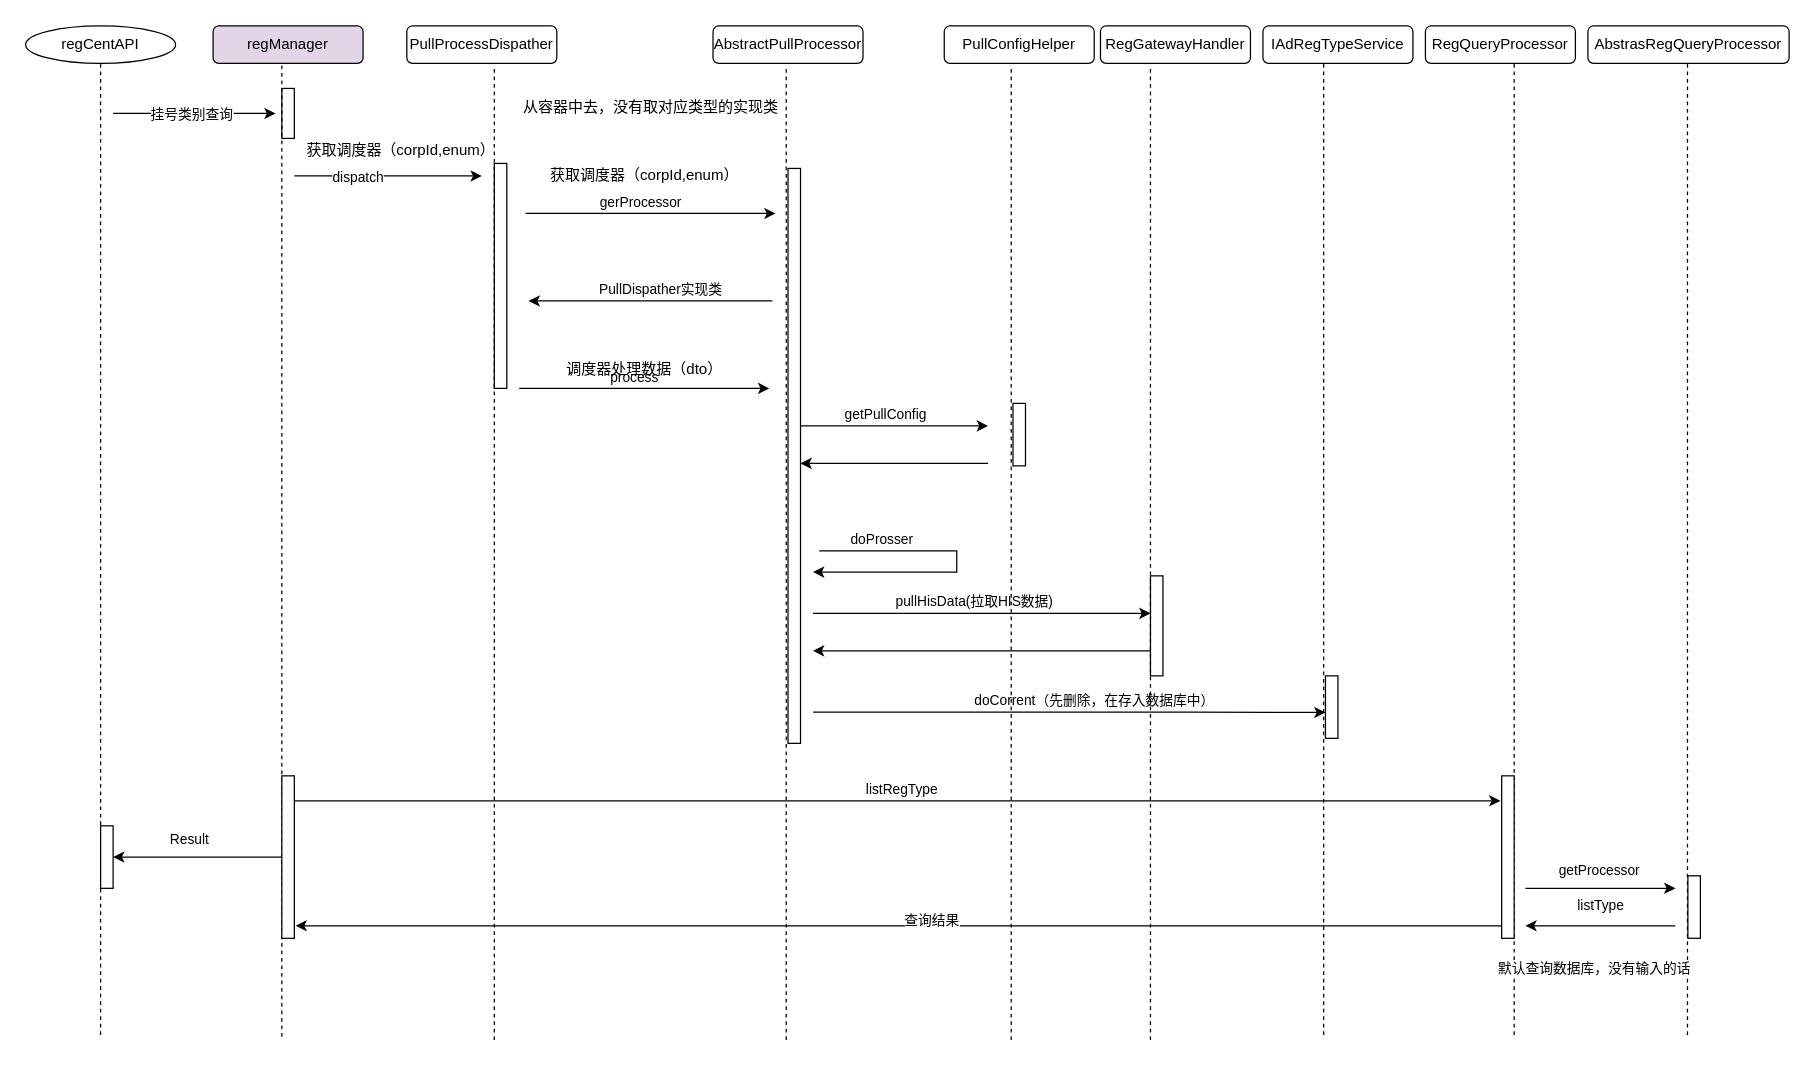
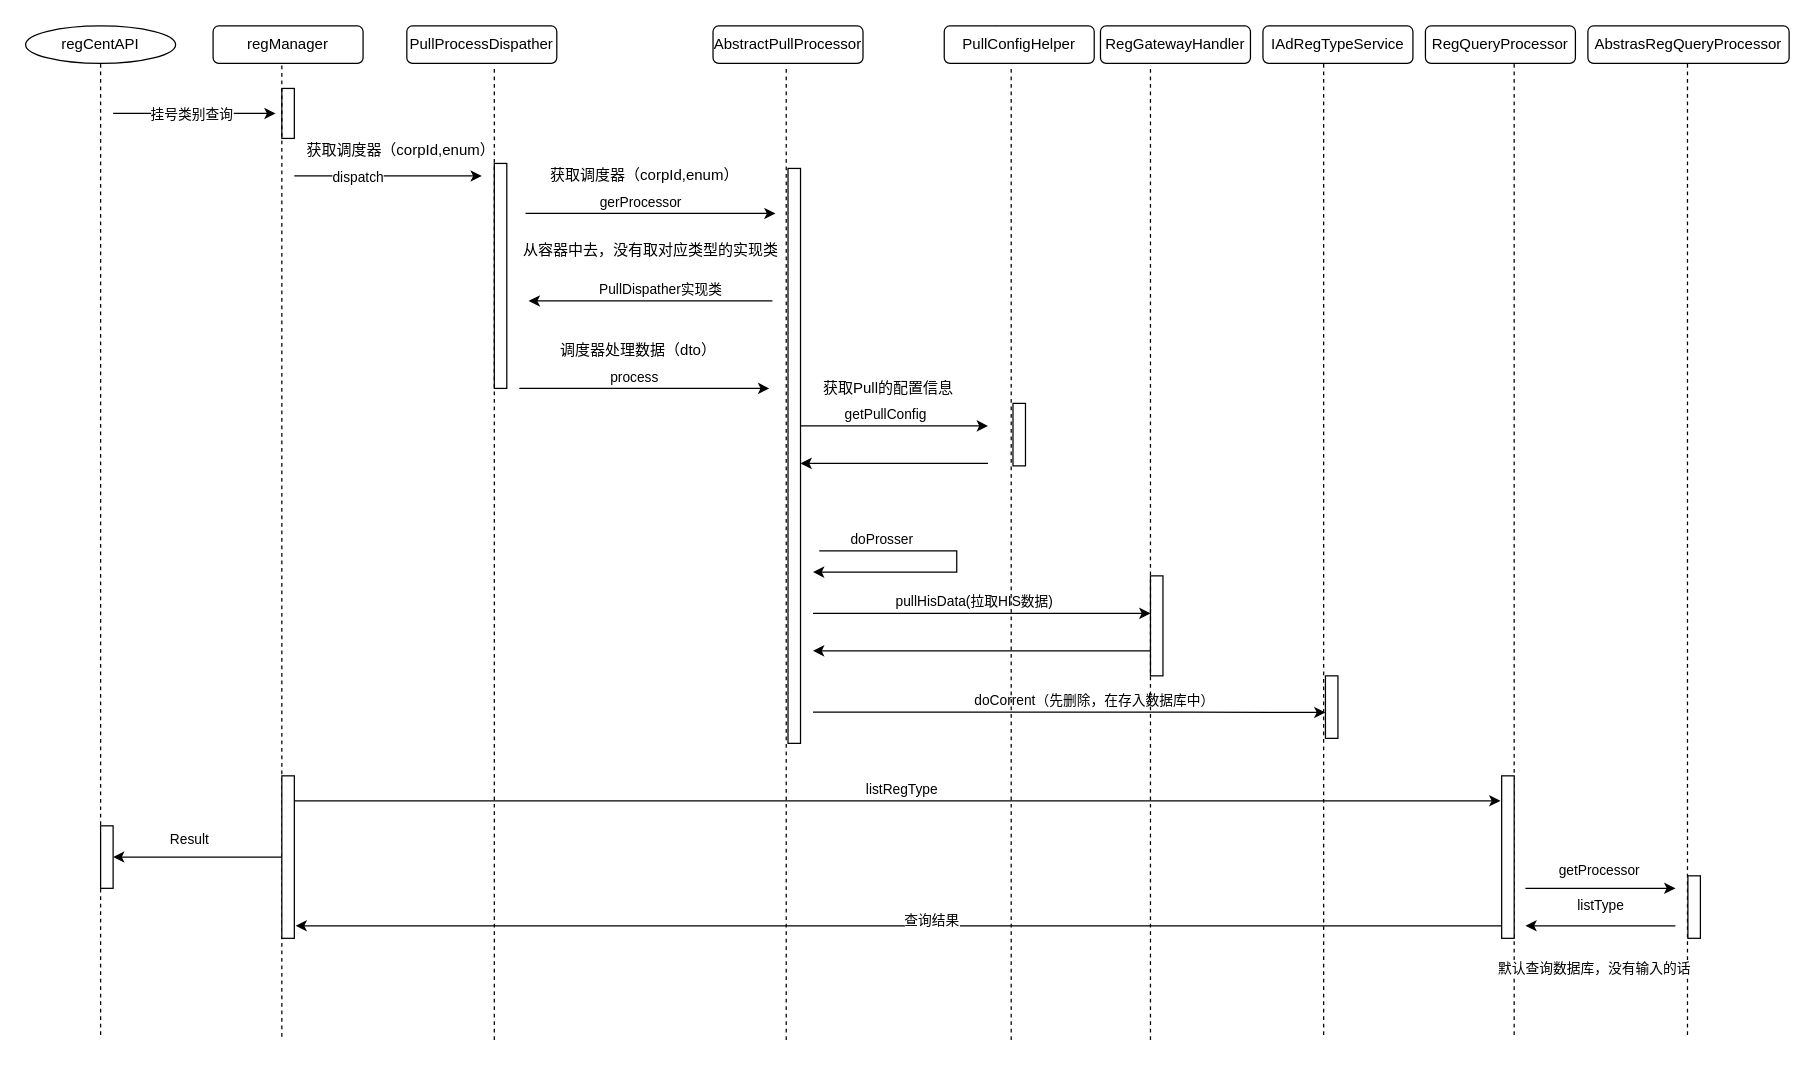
(288, 44) -> (288, 44)
(651, 107) -> (651, 251)
(644, 369) -> (638, 351)
none -> (888, 388)
